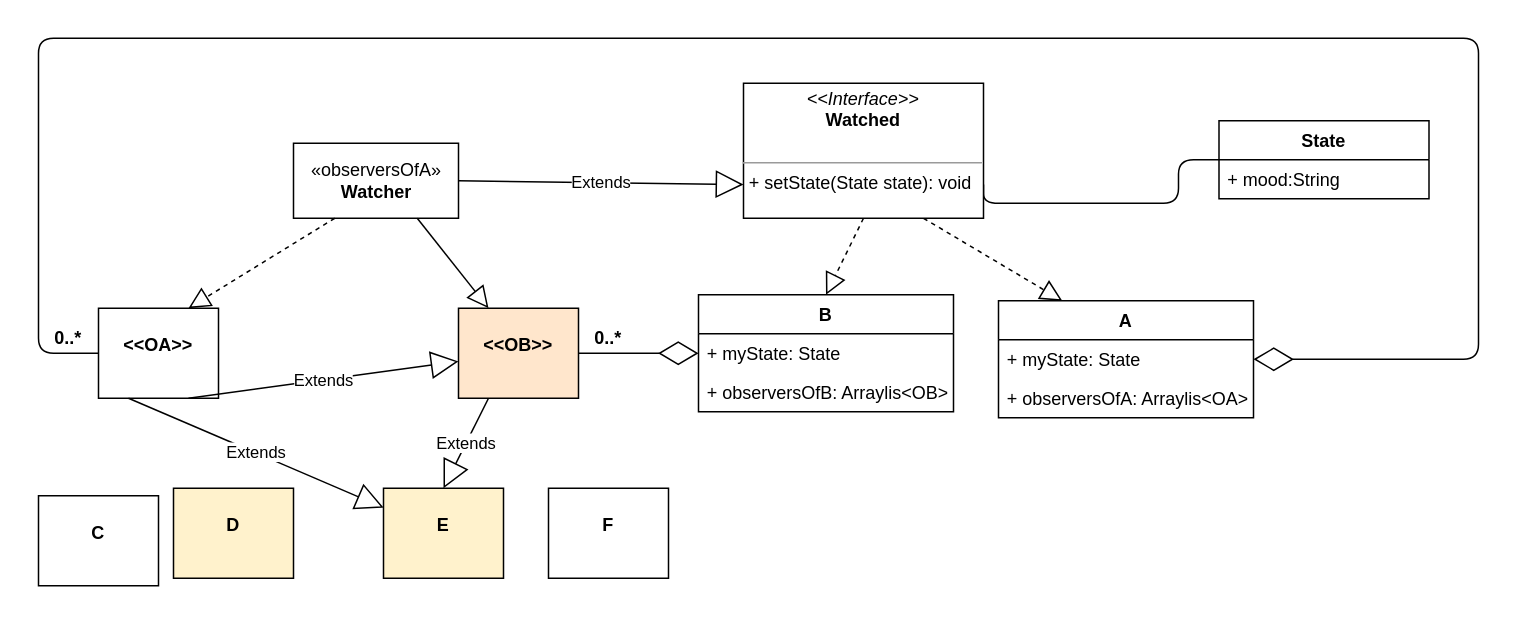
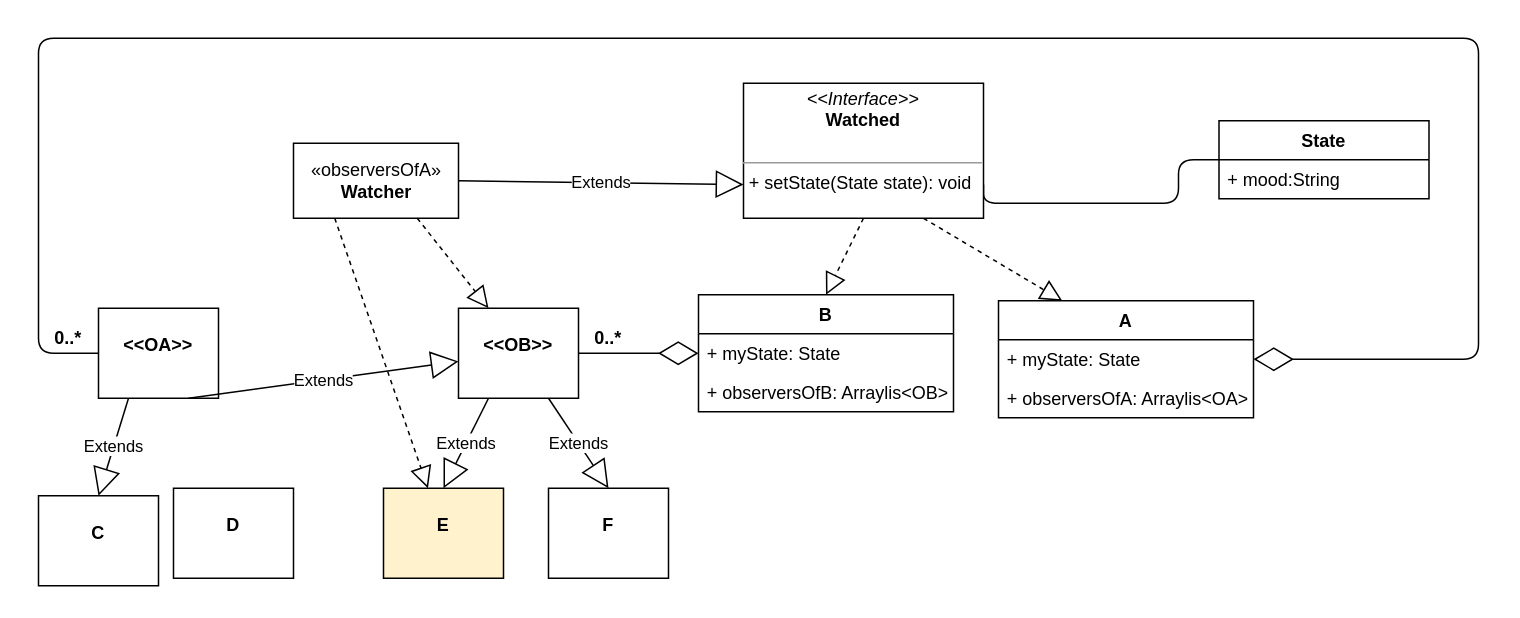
(446, 255) -> (446, 255)
(270, 258) -> (377, 342)
(518, 353) -> (518, 353)
none -> (571, 432)
(243, 448) -> (117, 434)
(233, 533) -> (233, 533)
